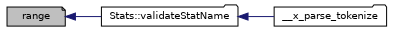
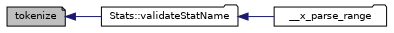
(36, 17) -> (36, 17)
(330, 17) -> (330, 17)
